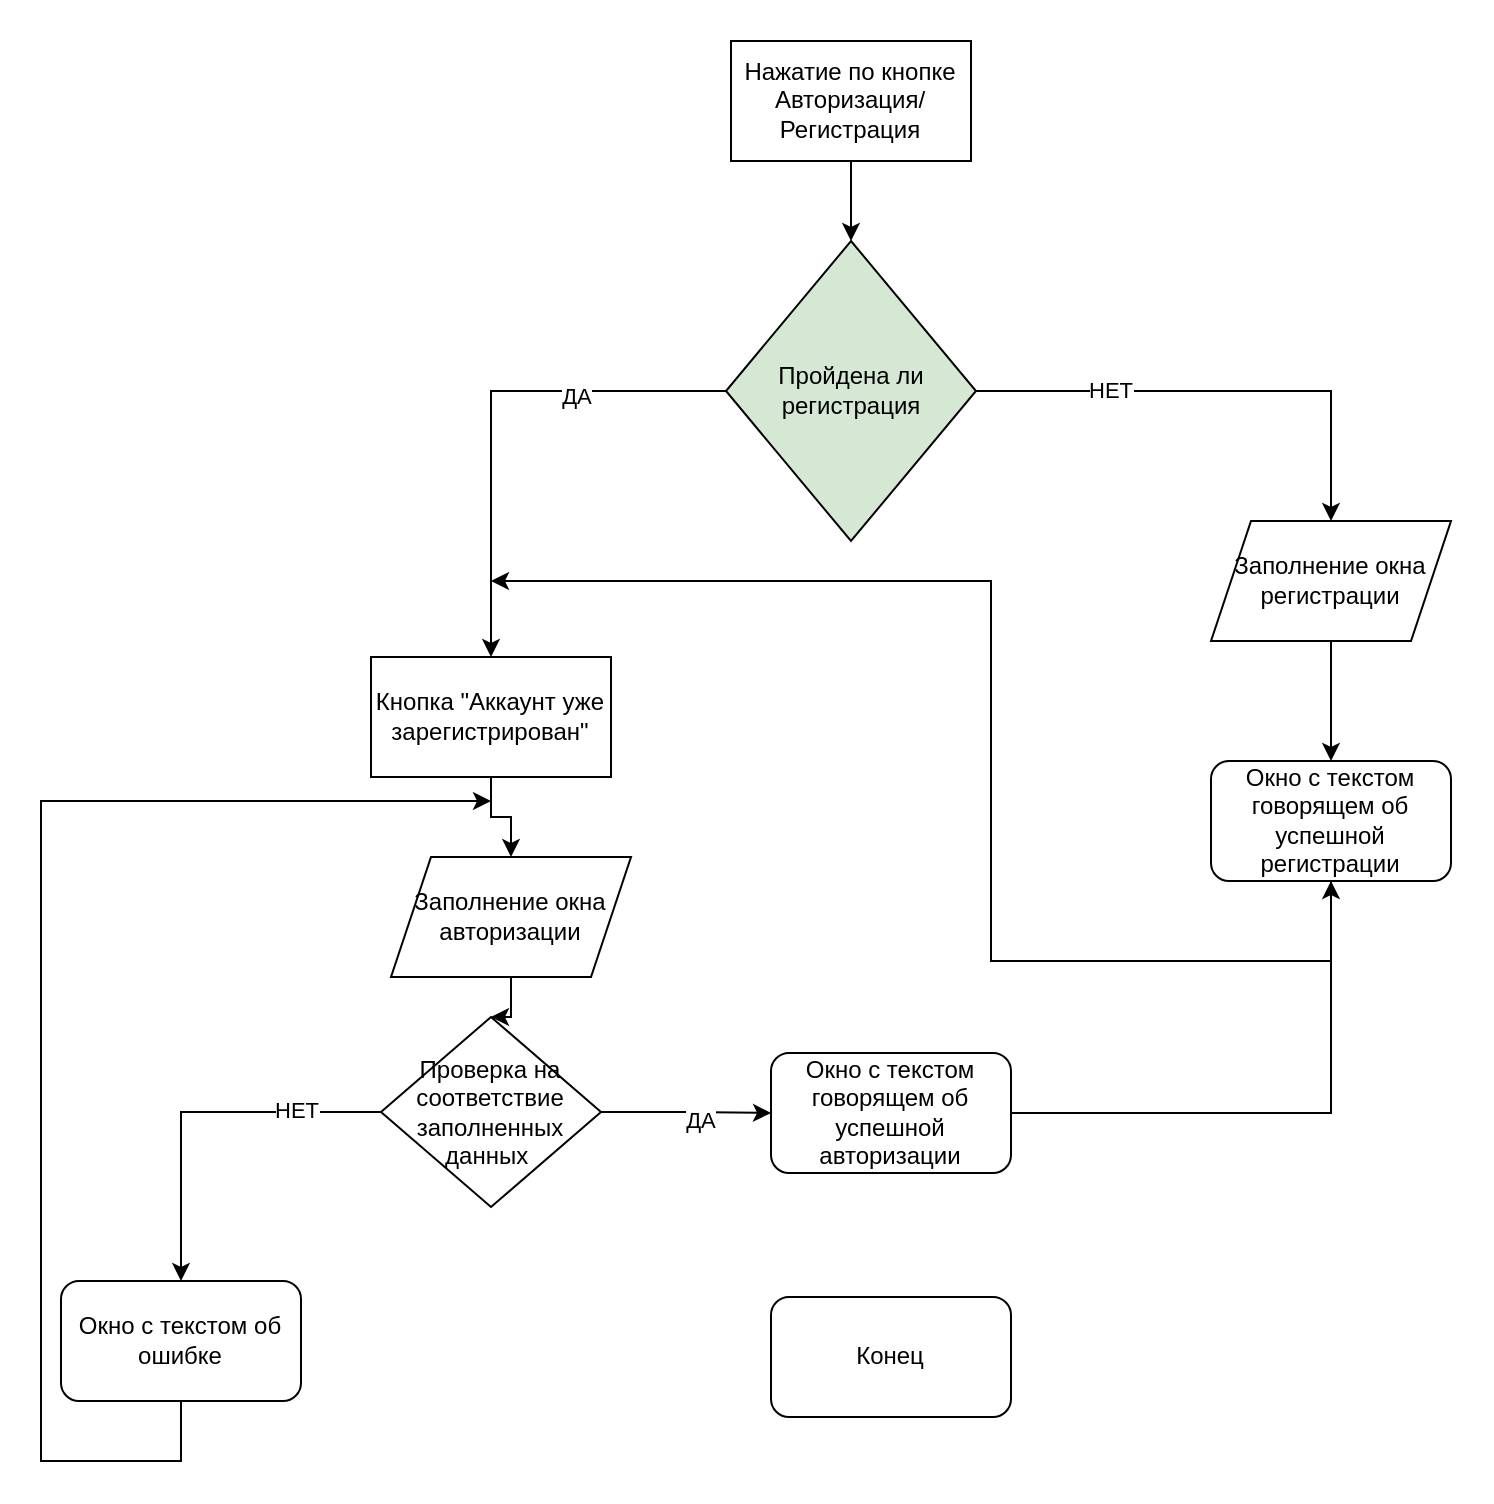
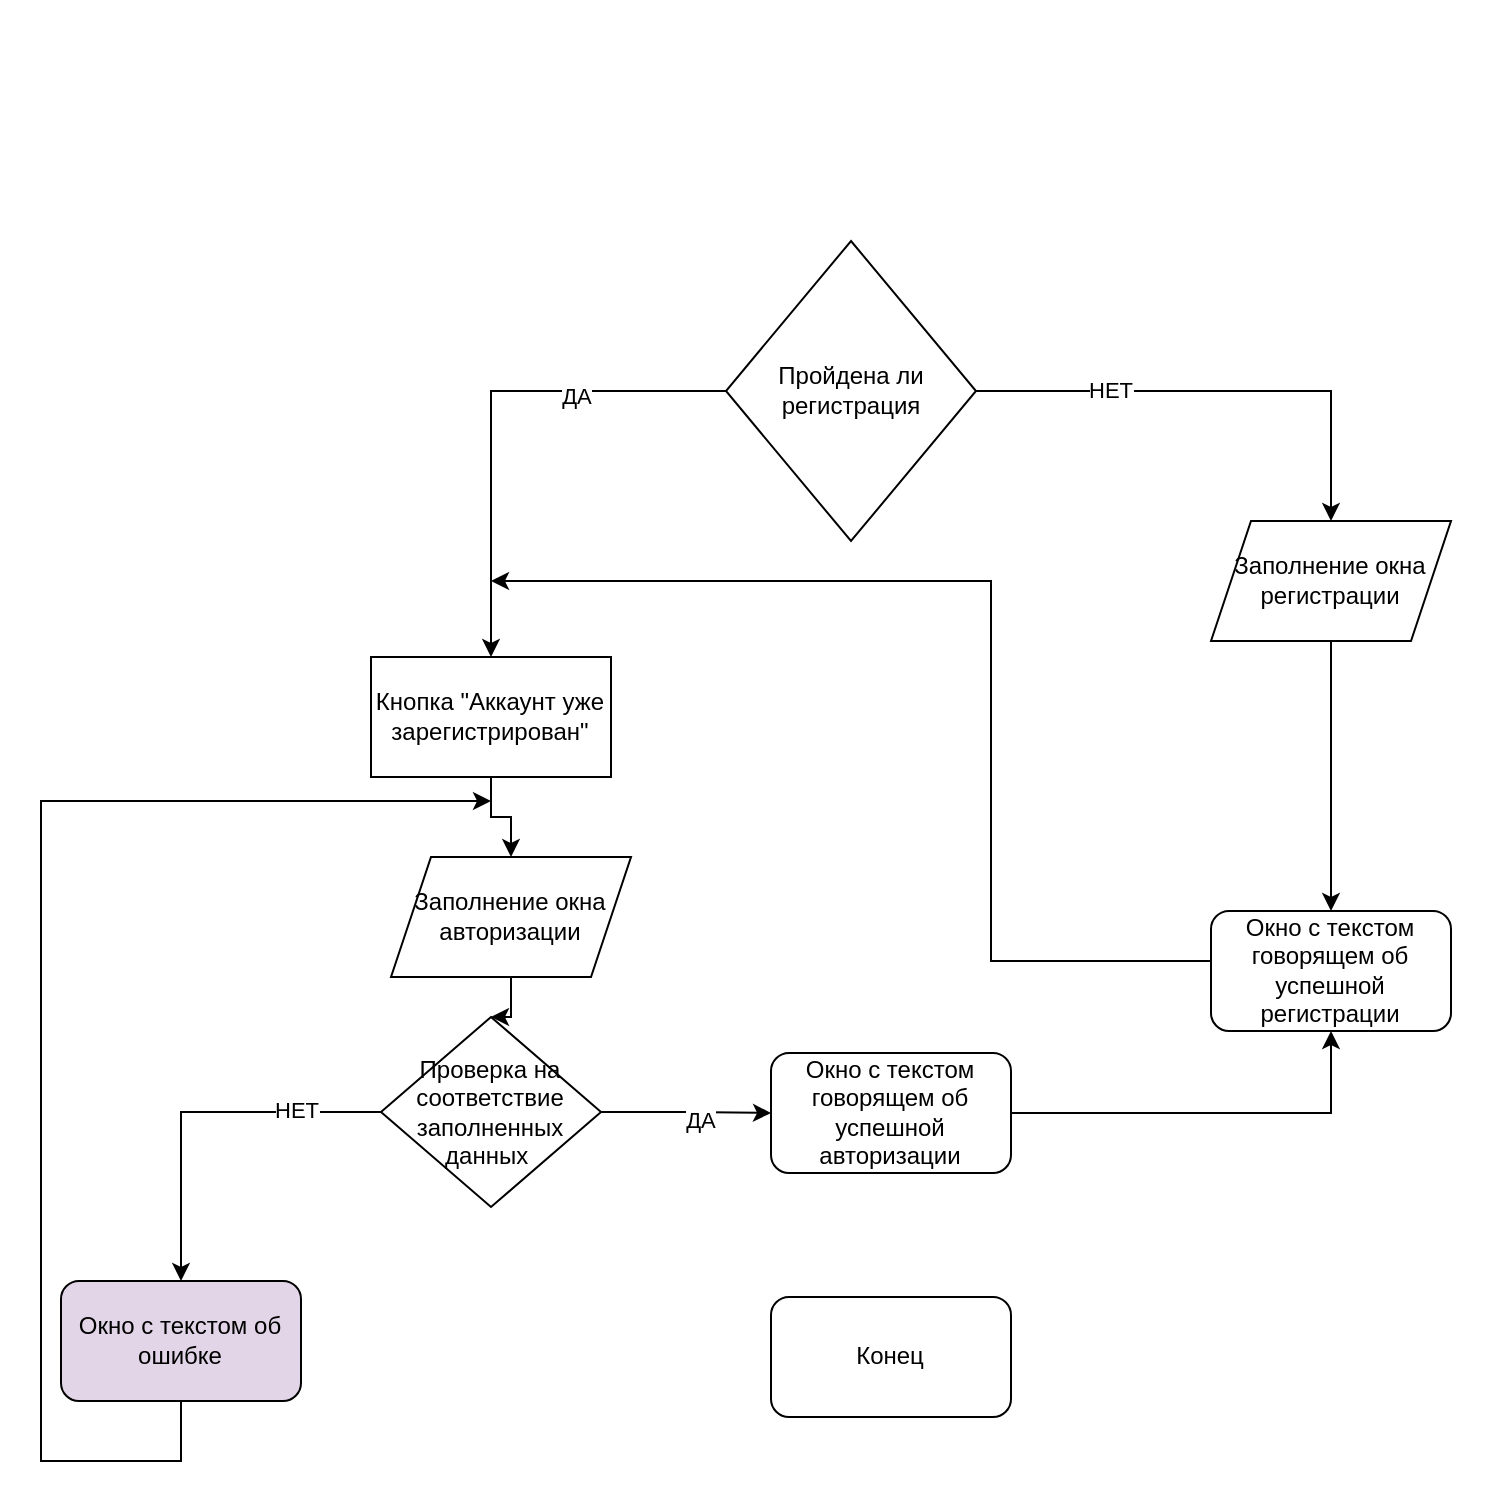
(851, 101) -> none
(851, 194) -> none
(851, 391) -> (851, 391)
(1331, 821) -> (1331, 971)
(181, 1341) -> (181, 1341)
